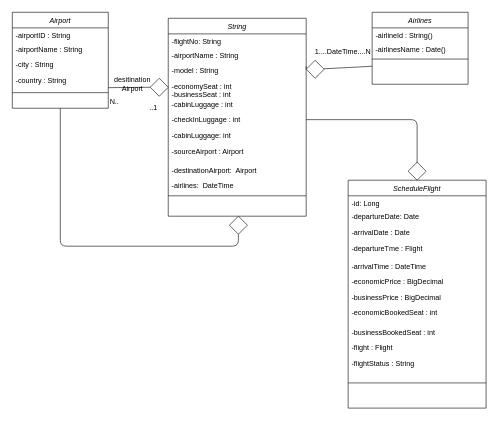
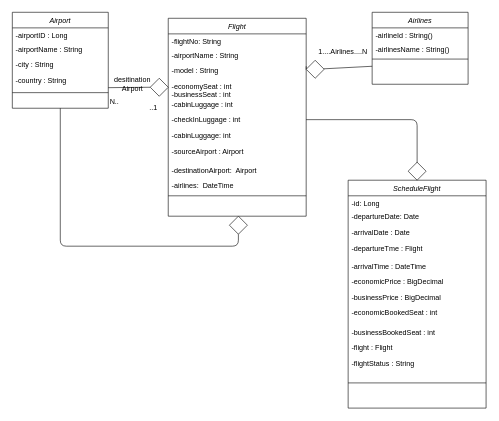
(237, 26) -> (237, 26)
(49, 36) -> (46, 36)
(414, 49) -> (417, 49)
(343, 52) -> (343, 52)
